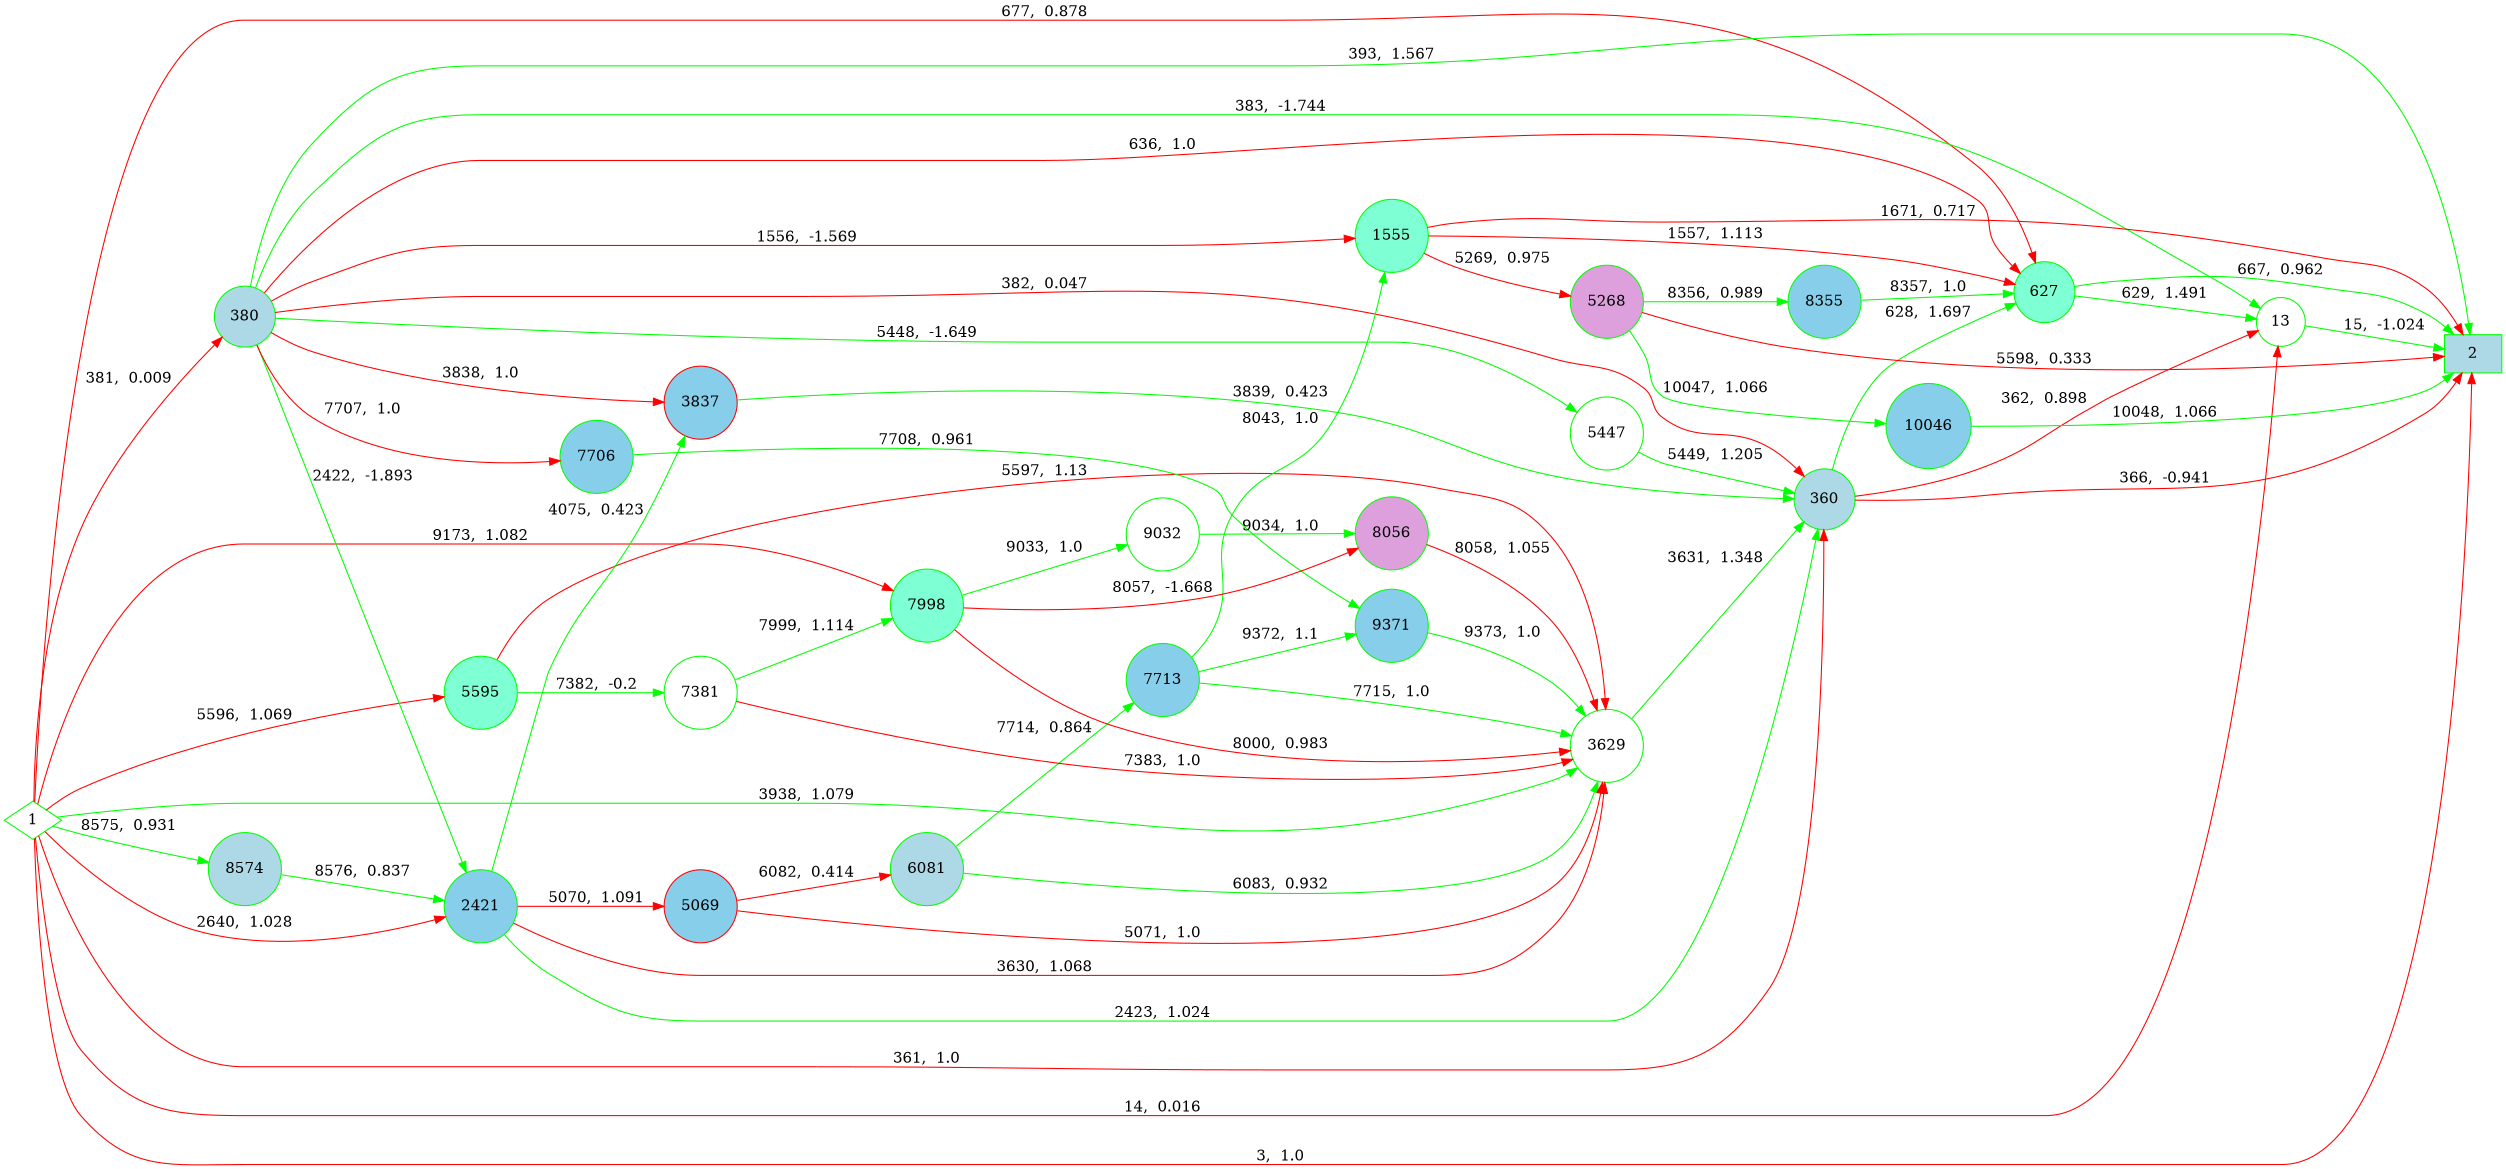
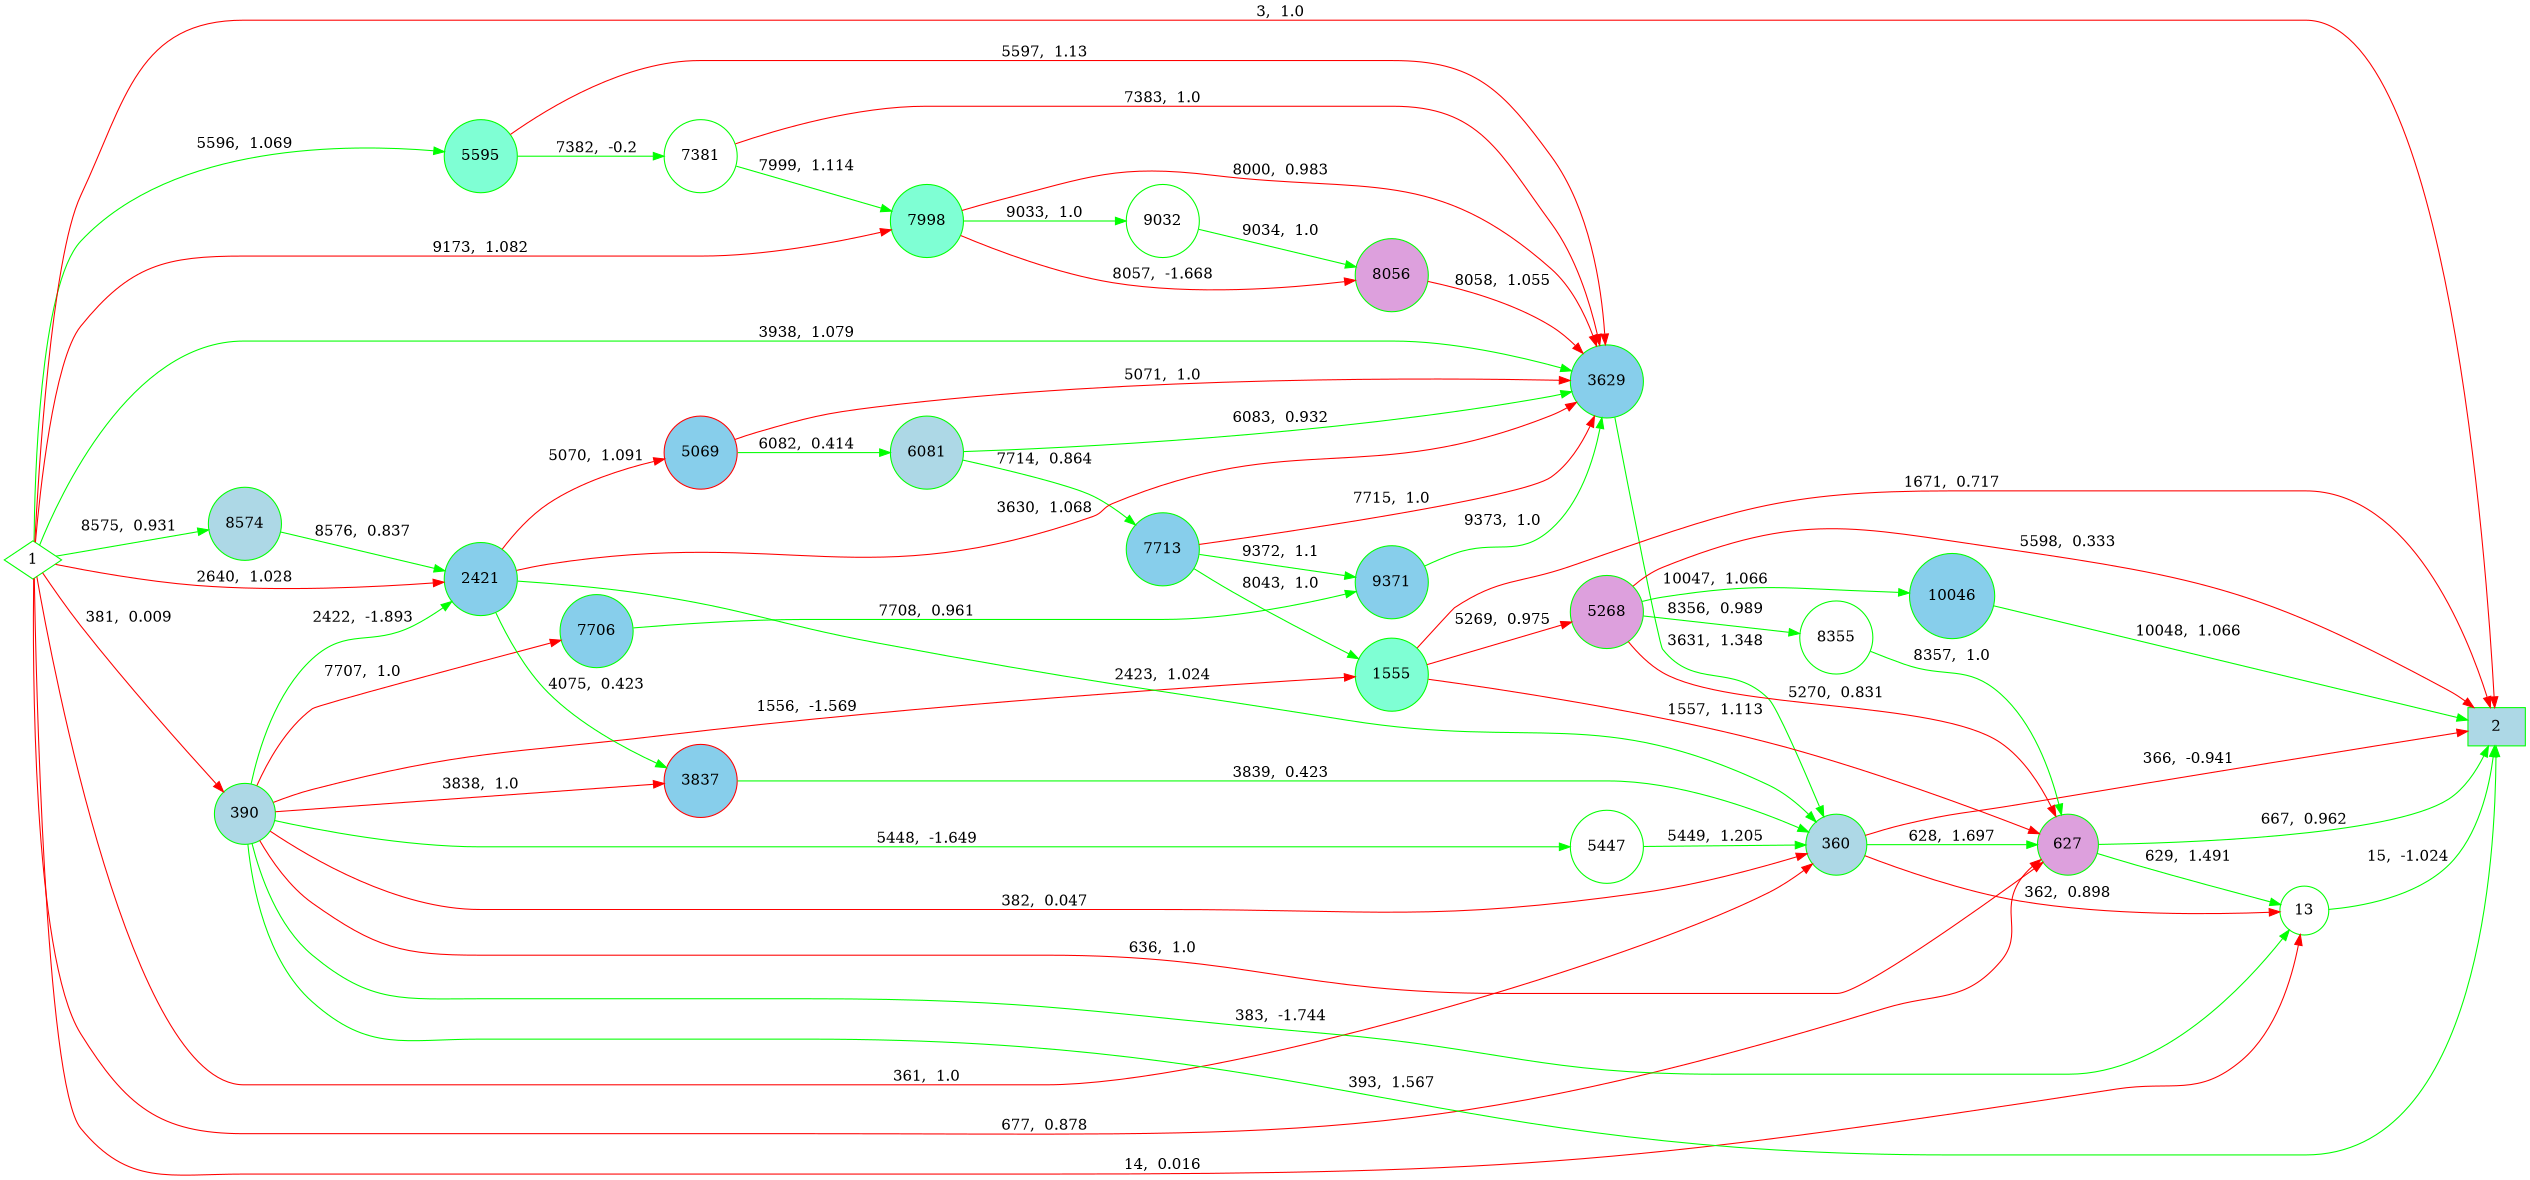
(2044, 292) -> (2068, 845)
(1825, 302) -> (1836, 638)
(245, 317) -> (245, 814)
(1381, 703) -> (1408, 512)
none -> (1850, 708)
(234, 737) -> (107, 219)
(1607, 746) -> (1607, 381)
(809, 889) -> (809, 453)
